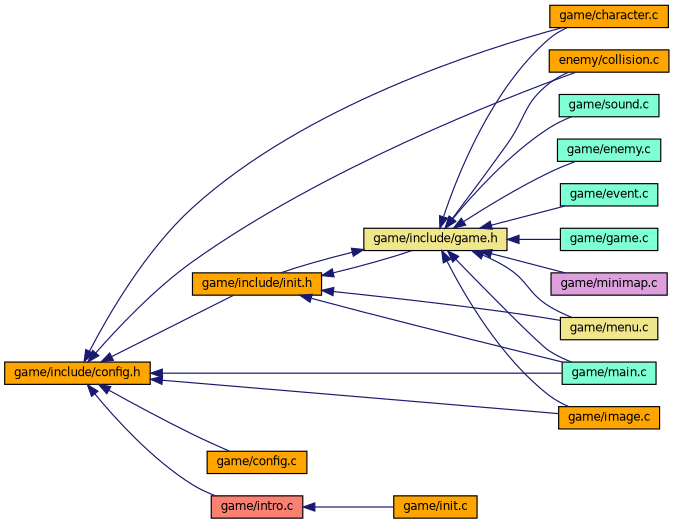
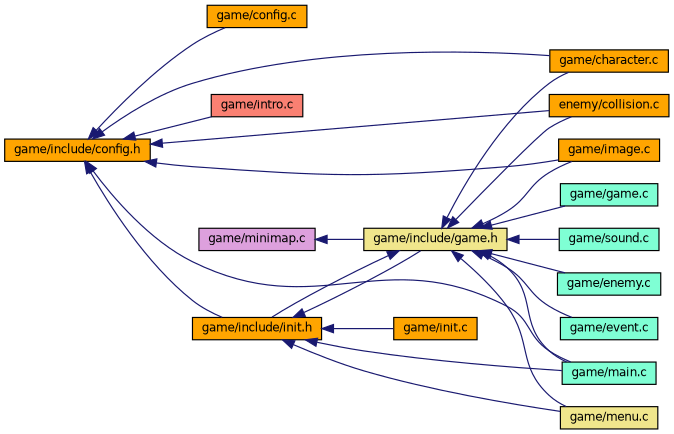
(528, 263) -> (345, 239)
(354, 507) -> (363, 329)
